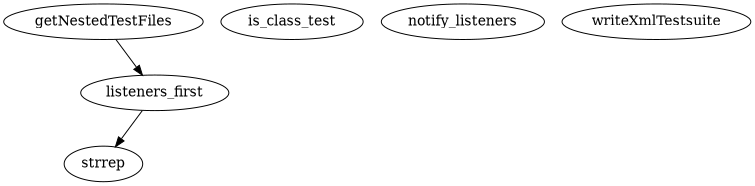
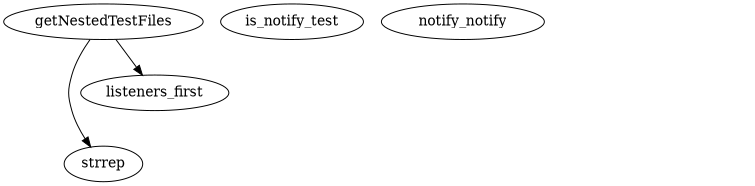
(292, 22) -> (292, 22)
(463, 22) -> (463, 22)
(656, 22) -> none
(132, 125) -> (69, 88)
